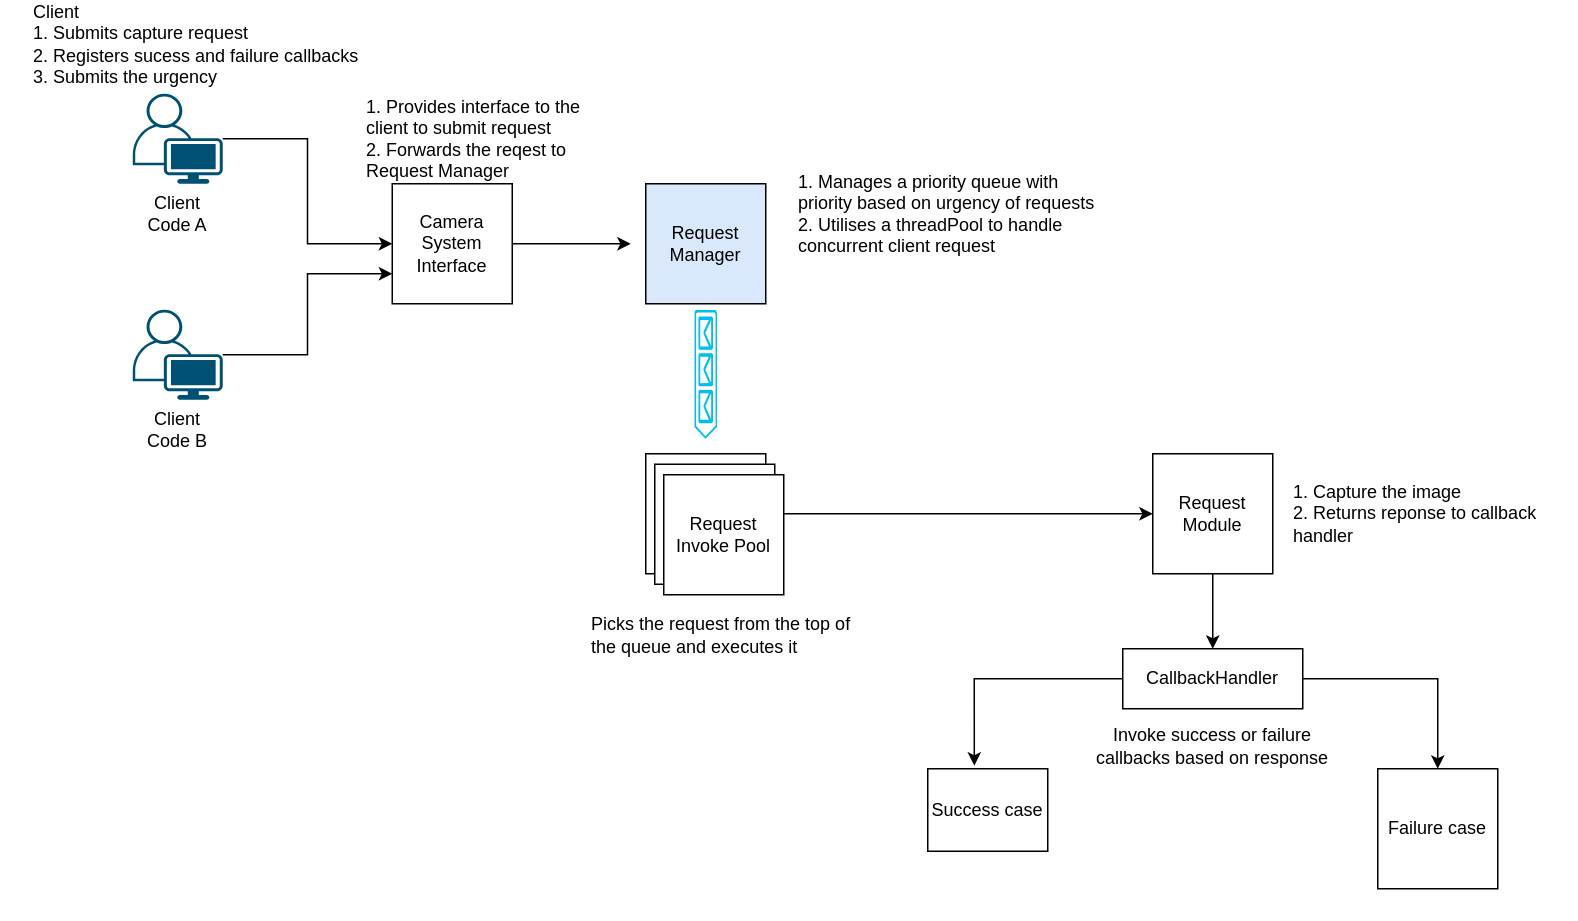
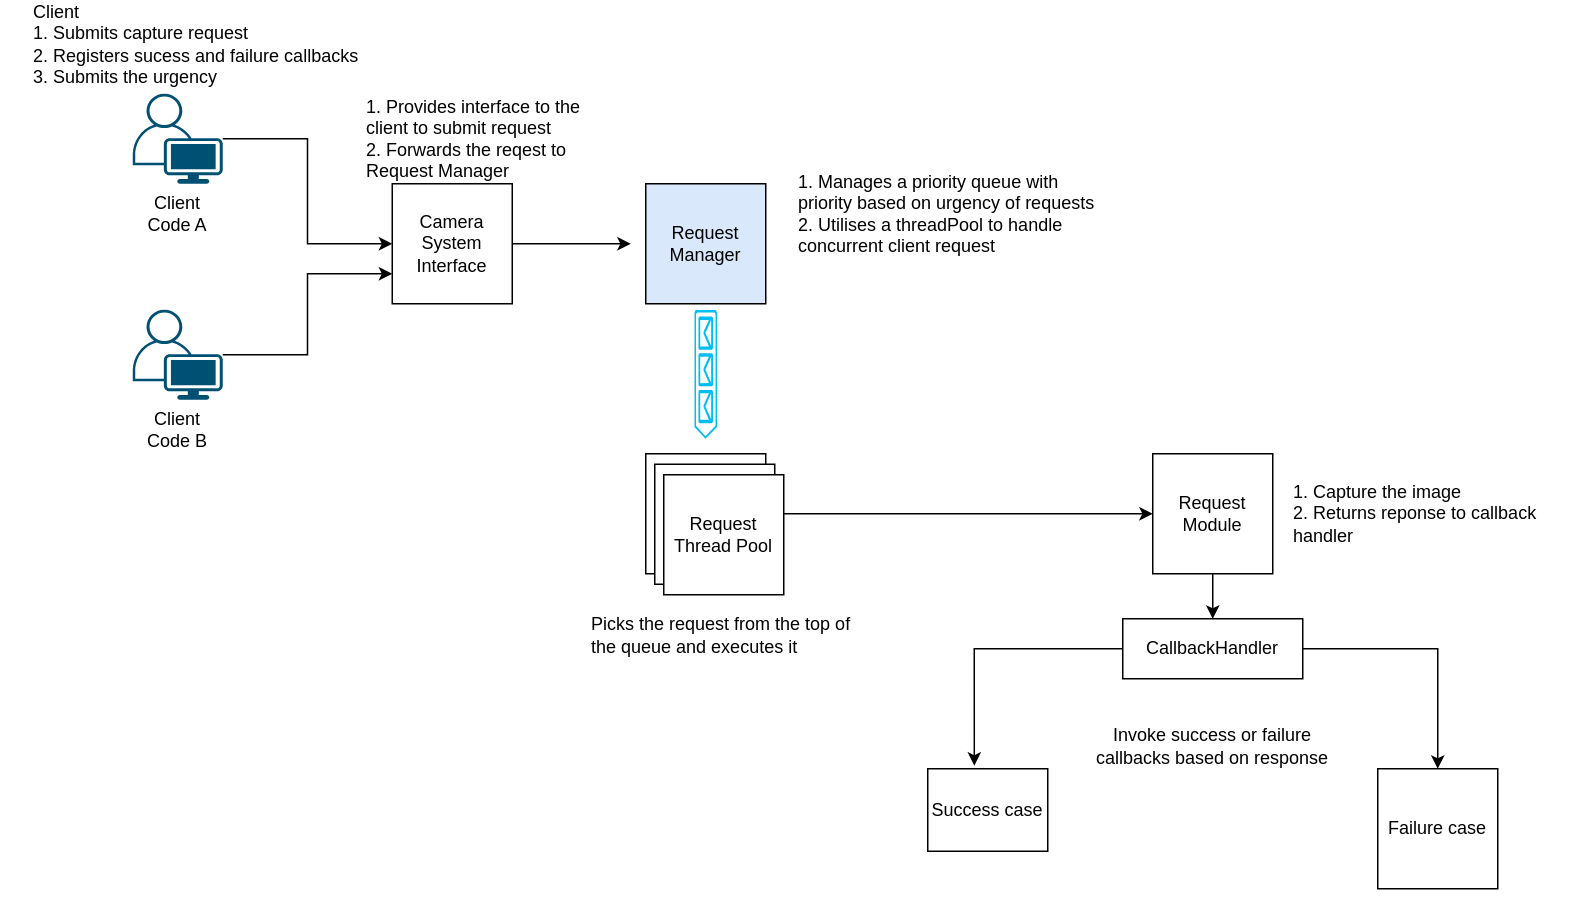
(724, 535) -> (724, 535)
(1213, 679) -> (1213, 649)
